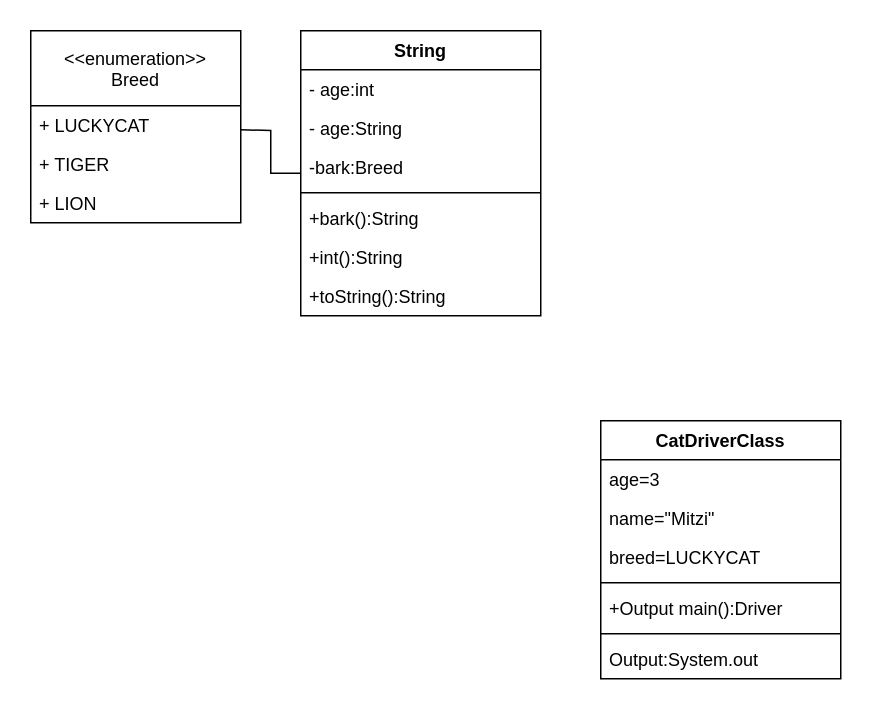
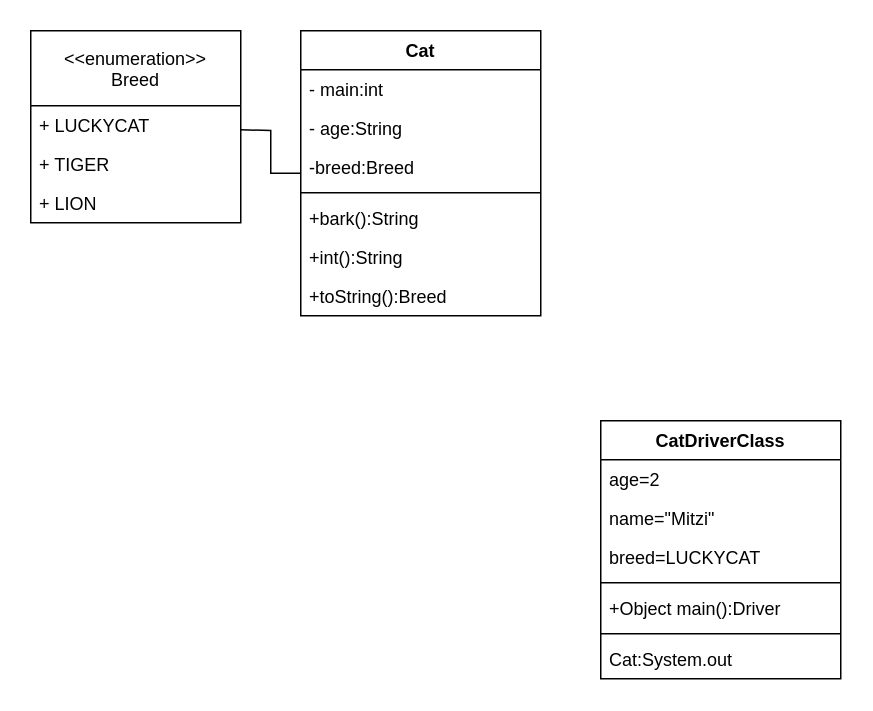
(420, 51) -> (420, 51)
(347, 90) -> (350, 90)
(362, 168) -> (367, 168)
(393, 297) -> (390, 297)
(634, 480) -> (634, 480)
(705, 609) -> (705, 609)
(690, 660) -> (675, 660)
